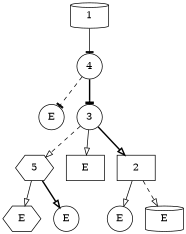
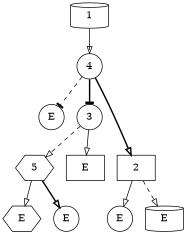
(90, 39) -> (90, 39)
(109, 138) -> (112, 113)
